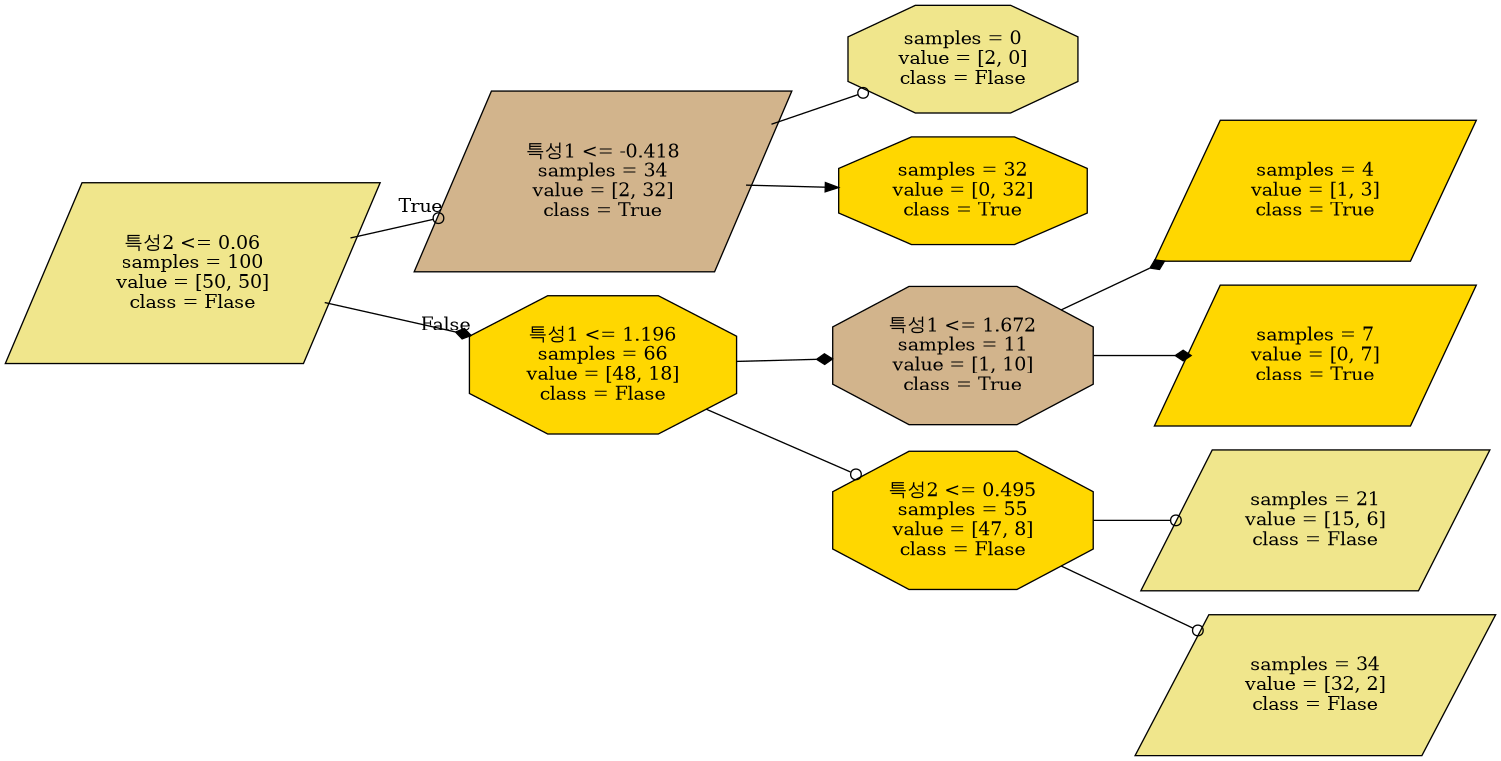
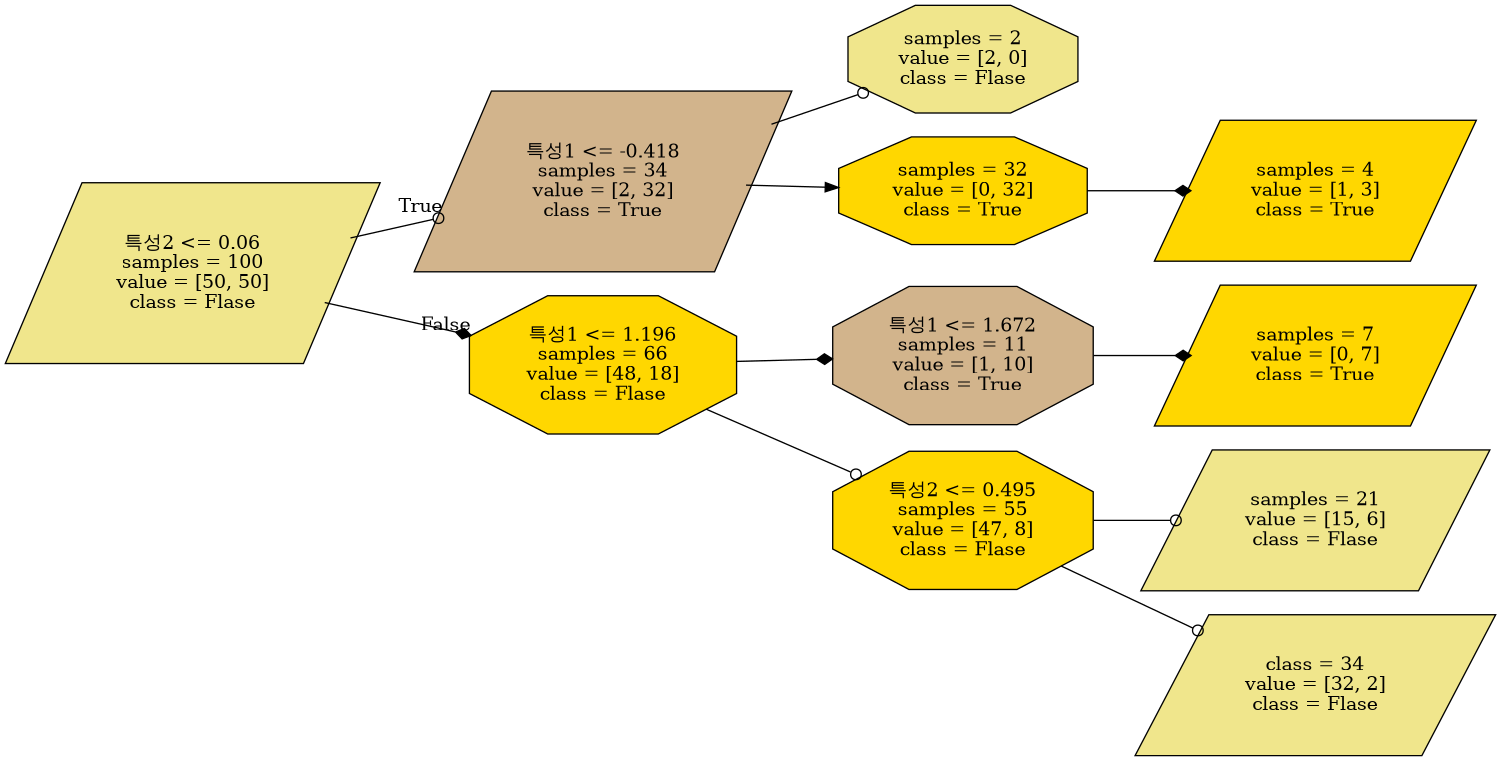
(963, 59) -> (963, 59)
(1105, 289) -> (1131, 191)
(1315, 685) -> (1315, 685)
